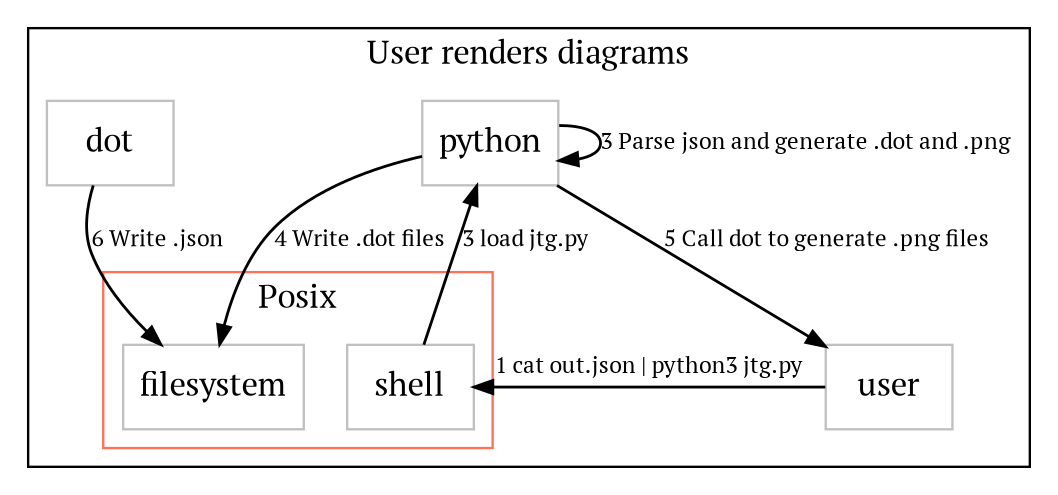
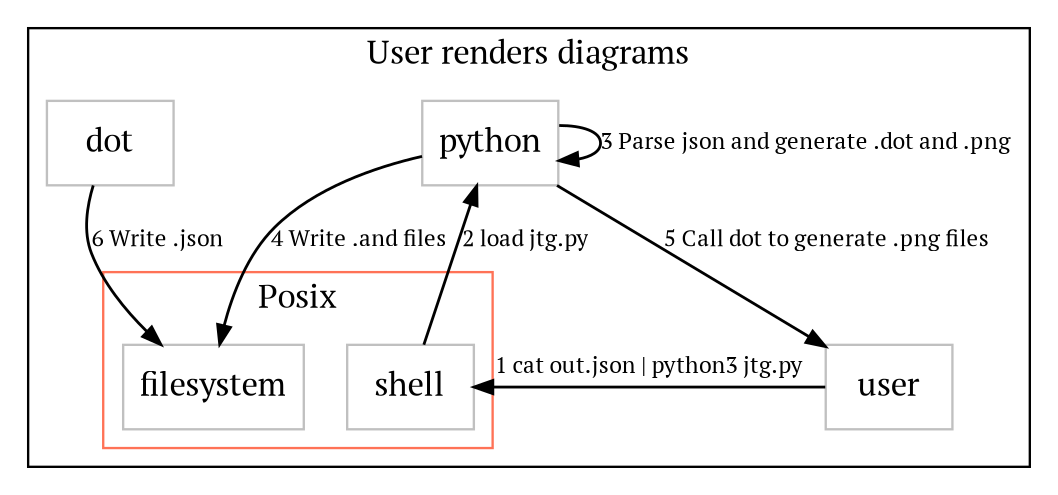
(360, 240) -> (360, 240)
(527, 240) -> (527, 240)
